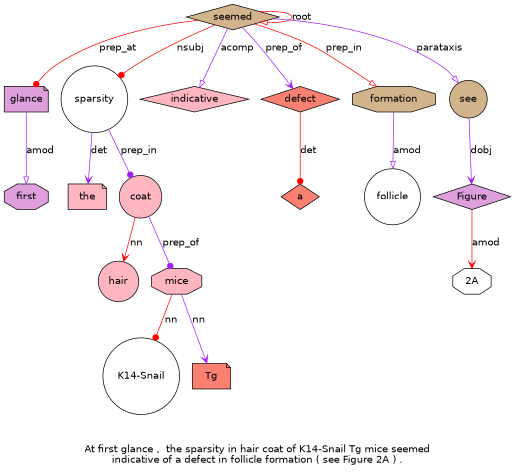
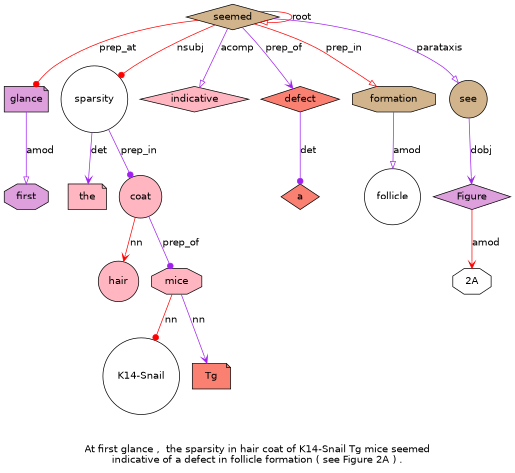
(300, 145) -> (300, 145)
